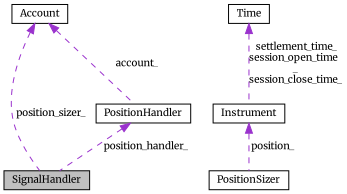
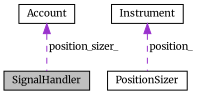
(249, 14) -> none
(143, 114) -> none
